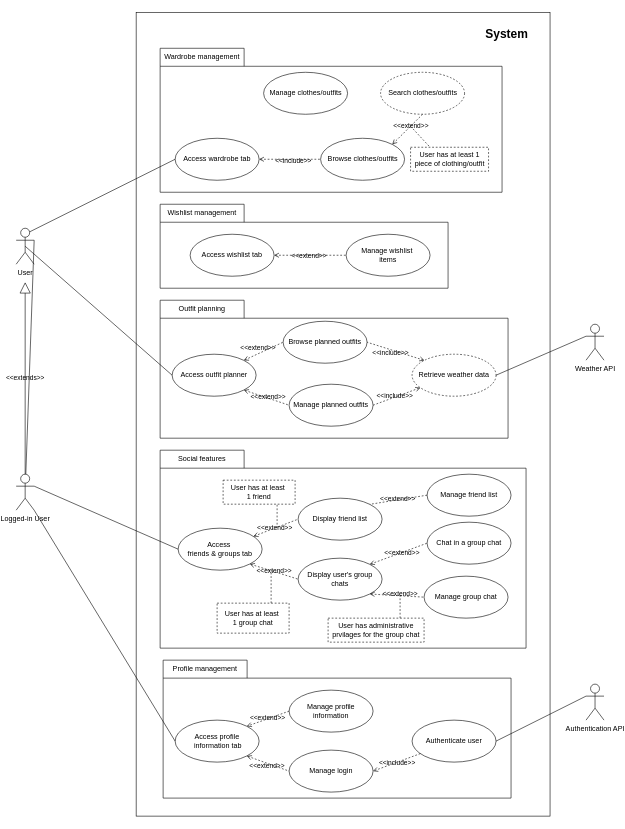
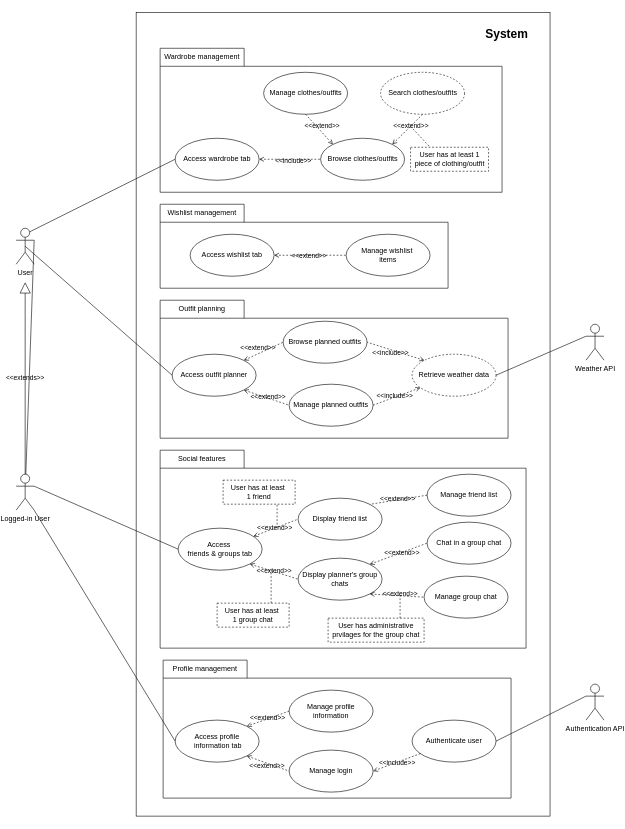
none -> (319, 129)
(340, 579) -> (340, 579)
(253, 618) -> (253, 615)
